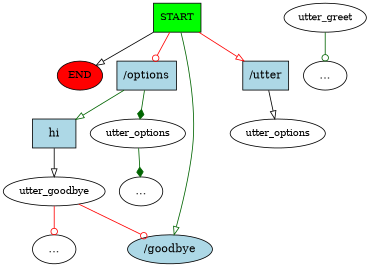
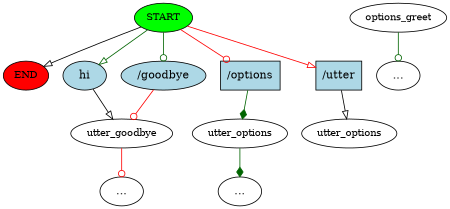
(177, 18) -> (164, 18)
(325, 18) -> (398, 18)
(104, 103) -> (127, 45)
(194, 130) -> (164, 43)
(54, 133) -> (85, 76)
(110, 219) -> (145, 102)
